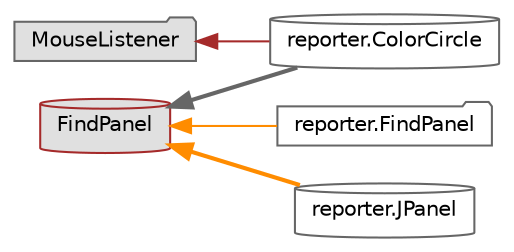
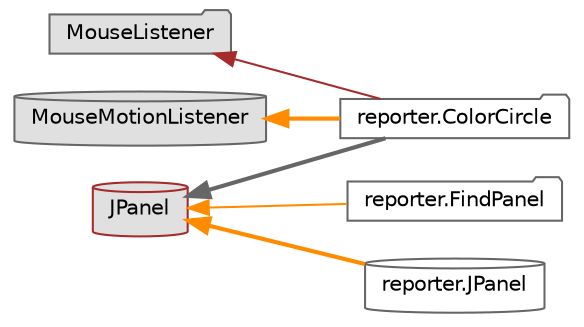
(385, 41) -> (455, 119)
none -> (140, 119)
(105, 126) -> (140, 209)
